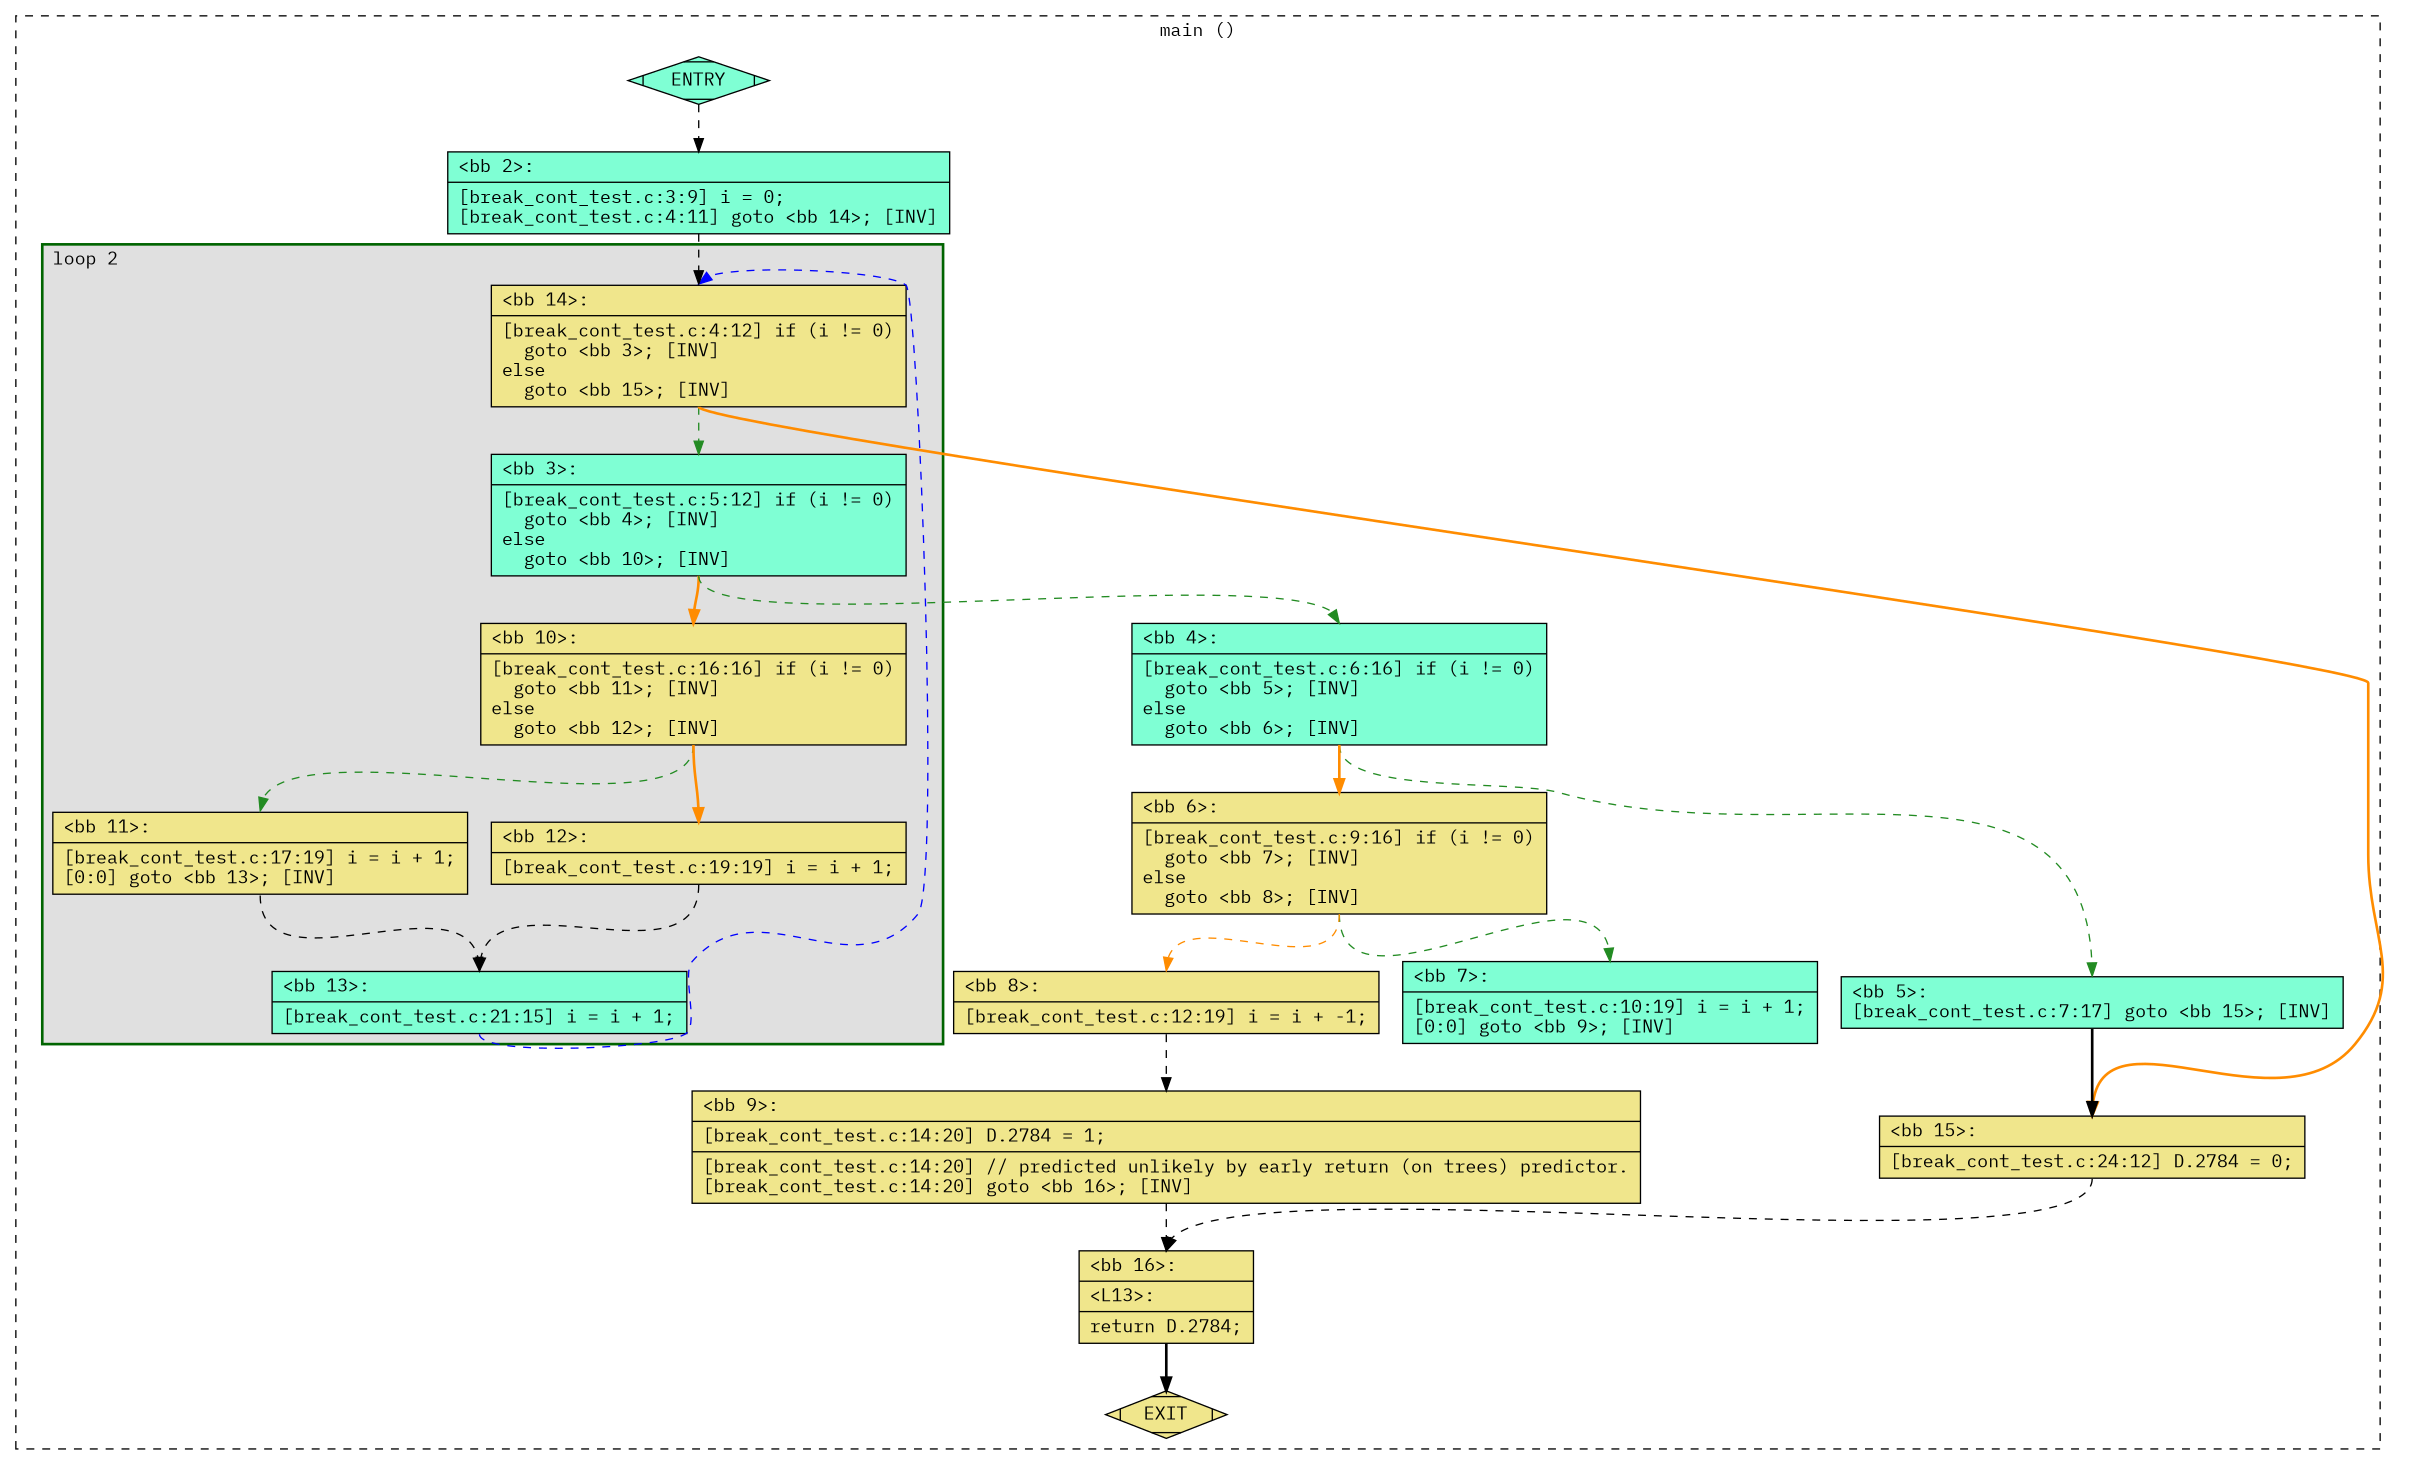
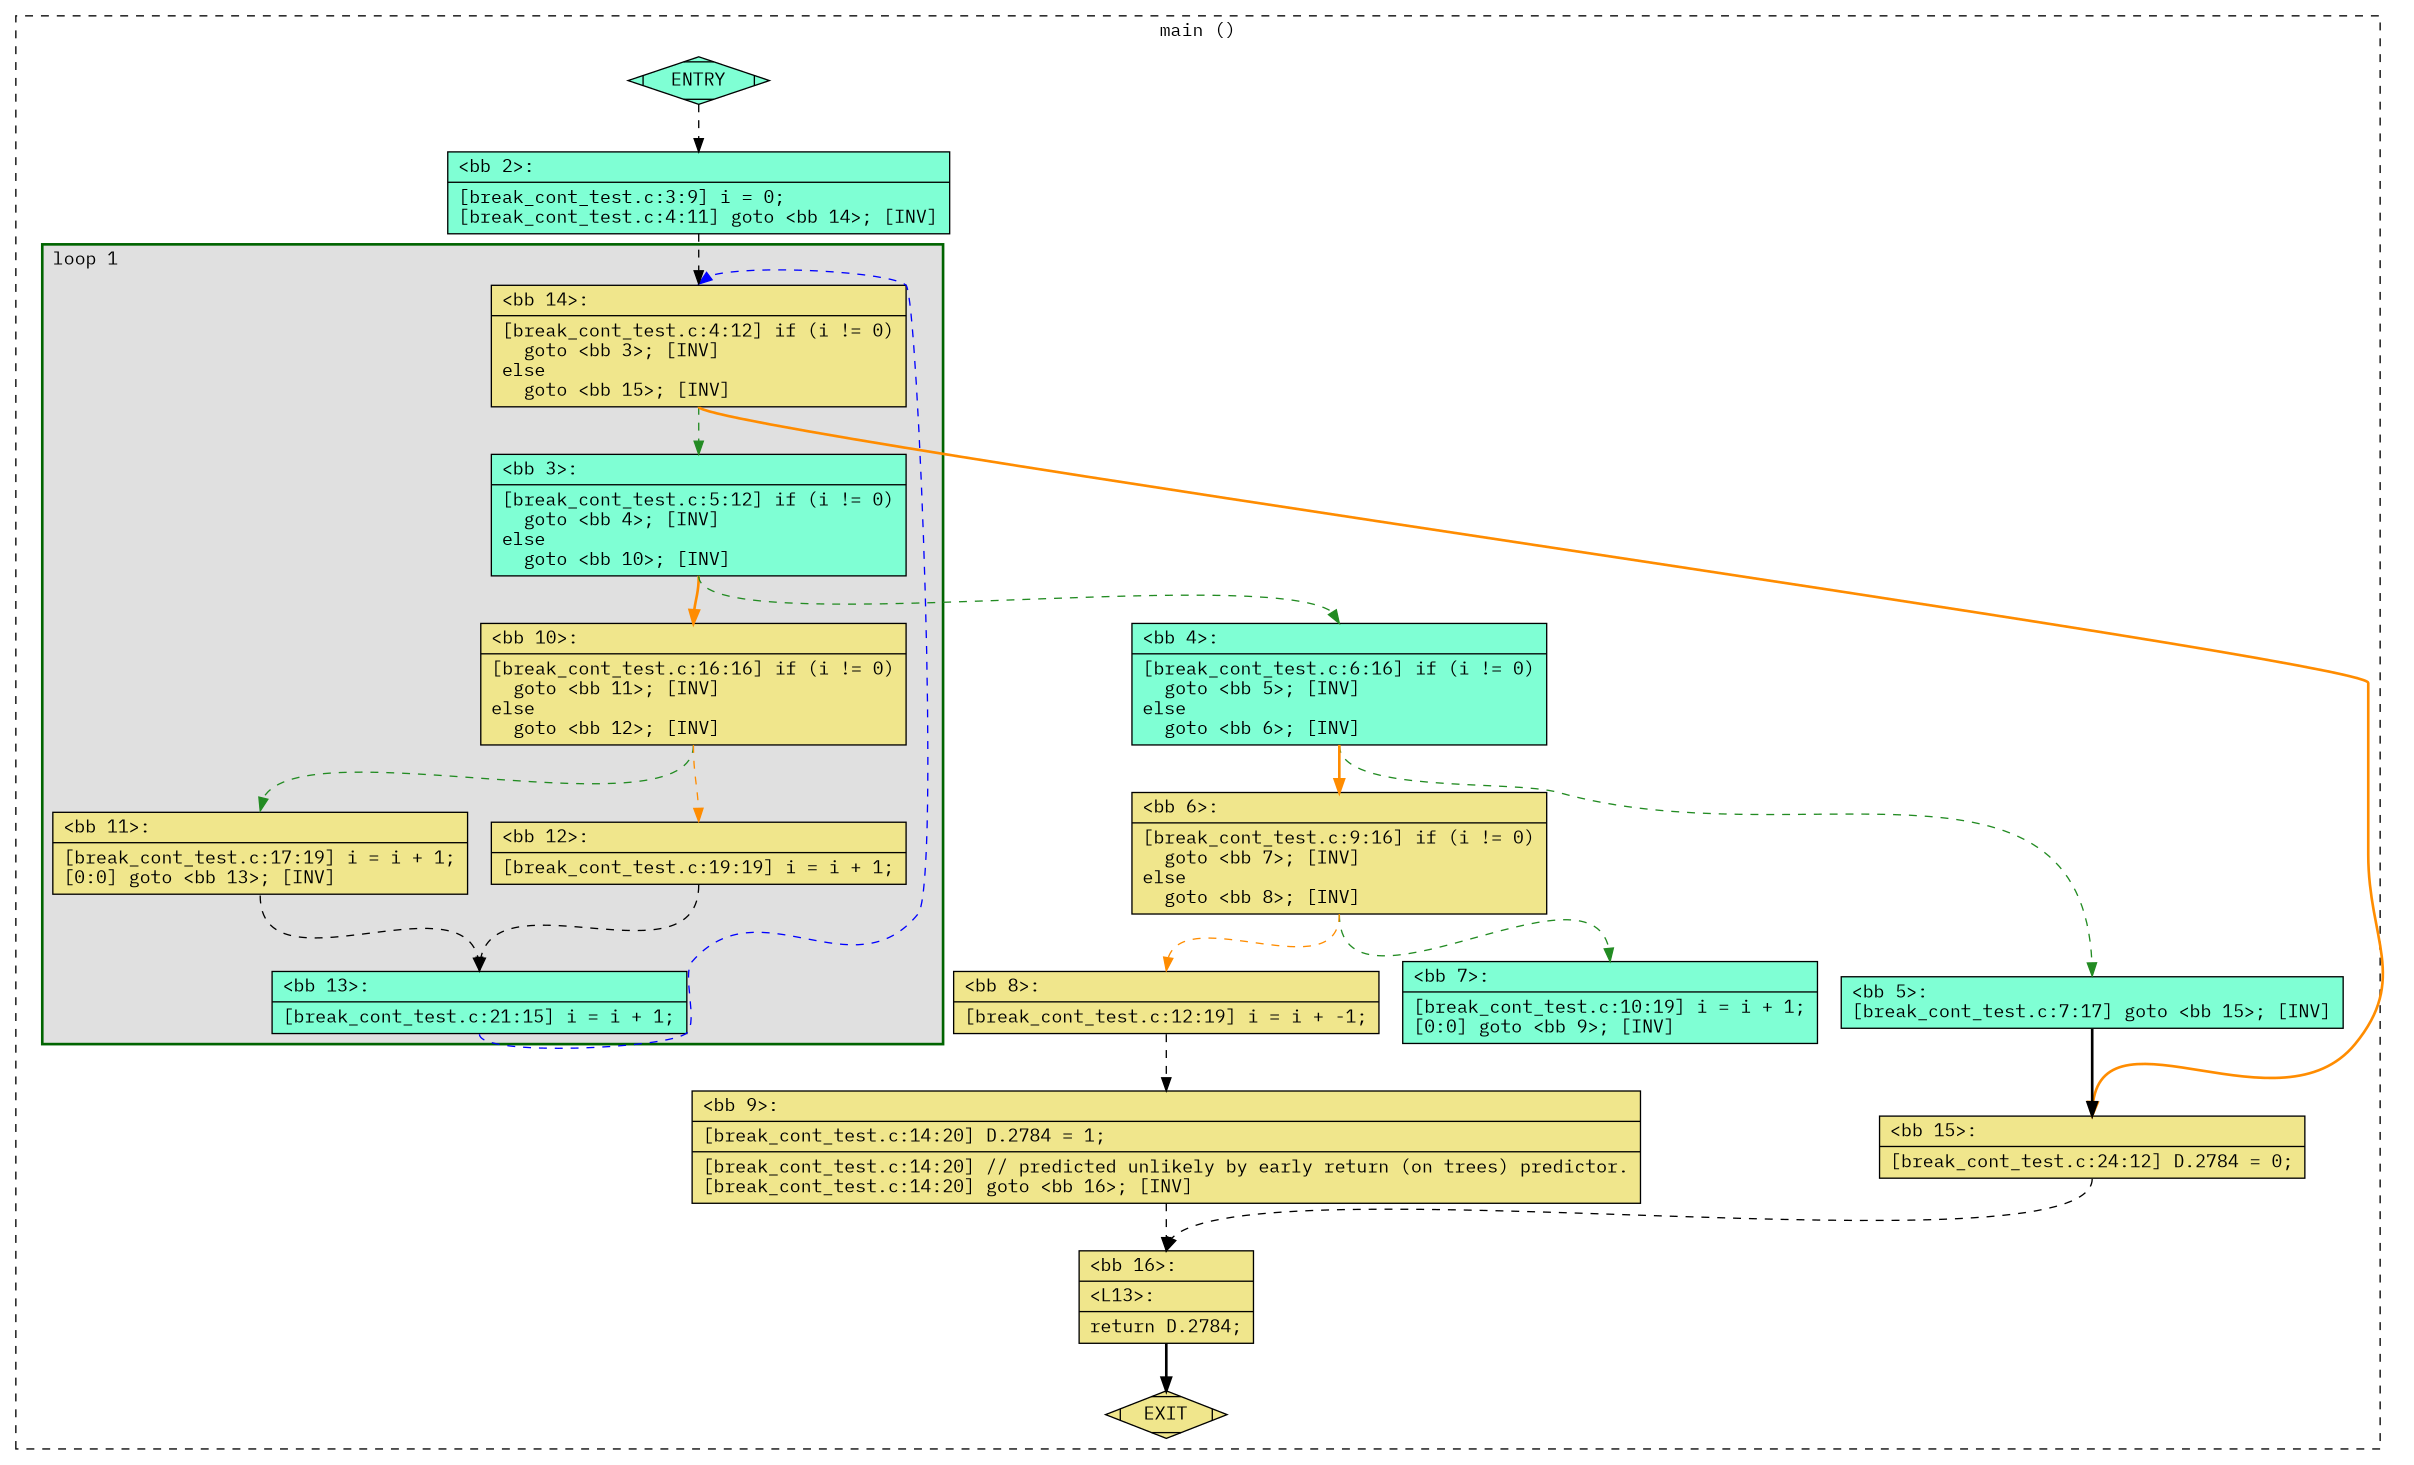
(86, 260) -> (86, 260)
(695, 776) -> (695, 776)
